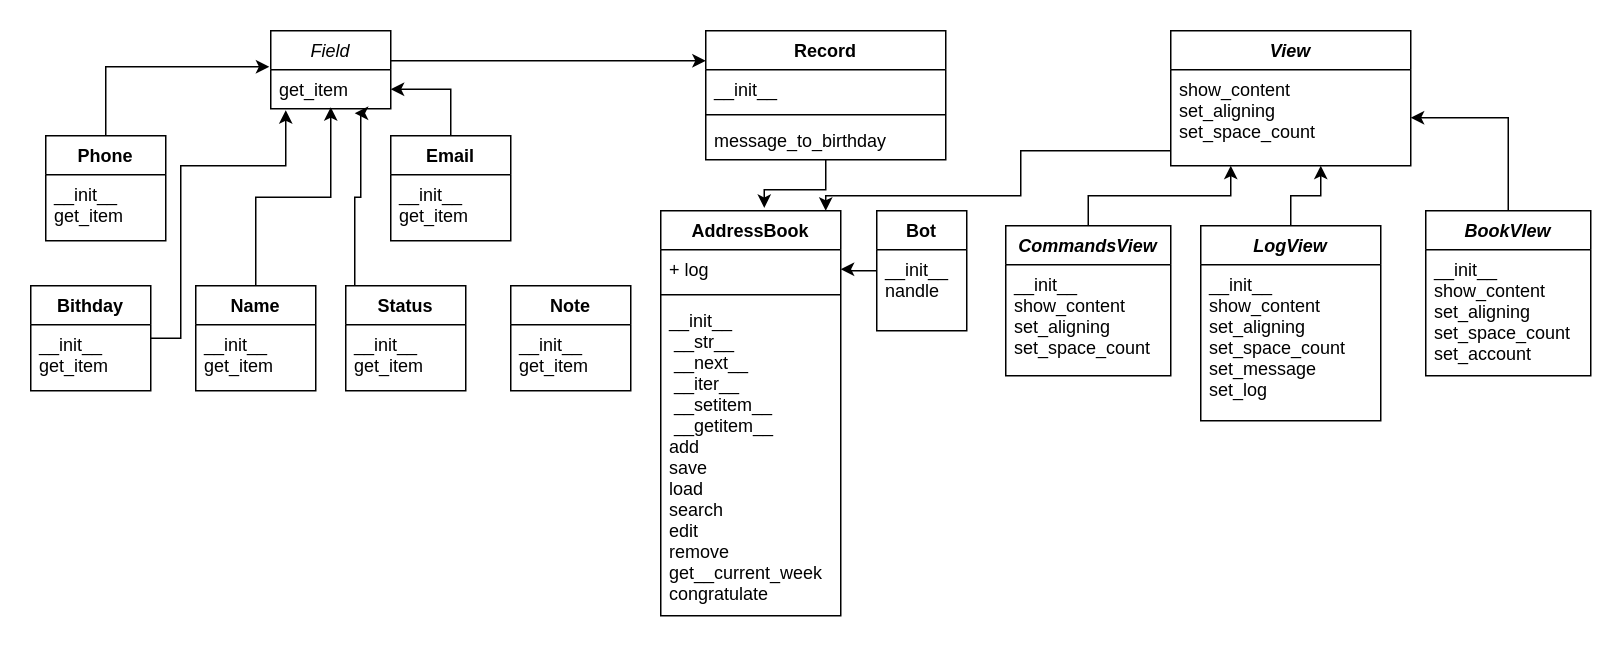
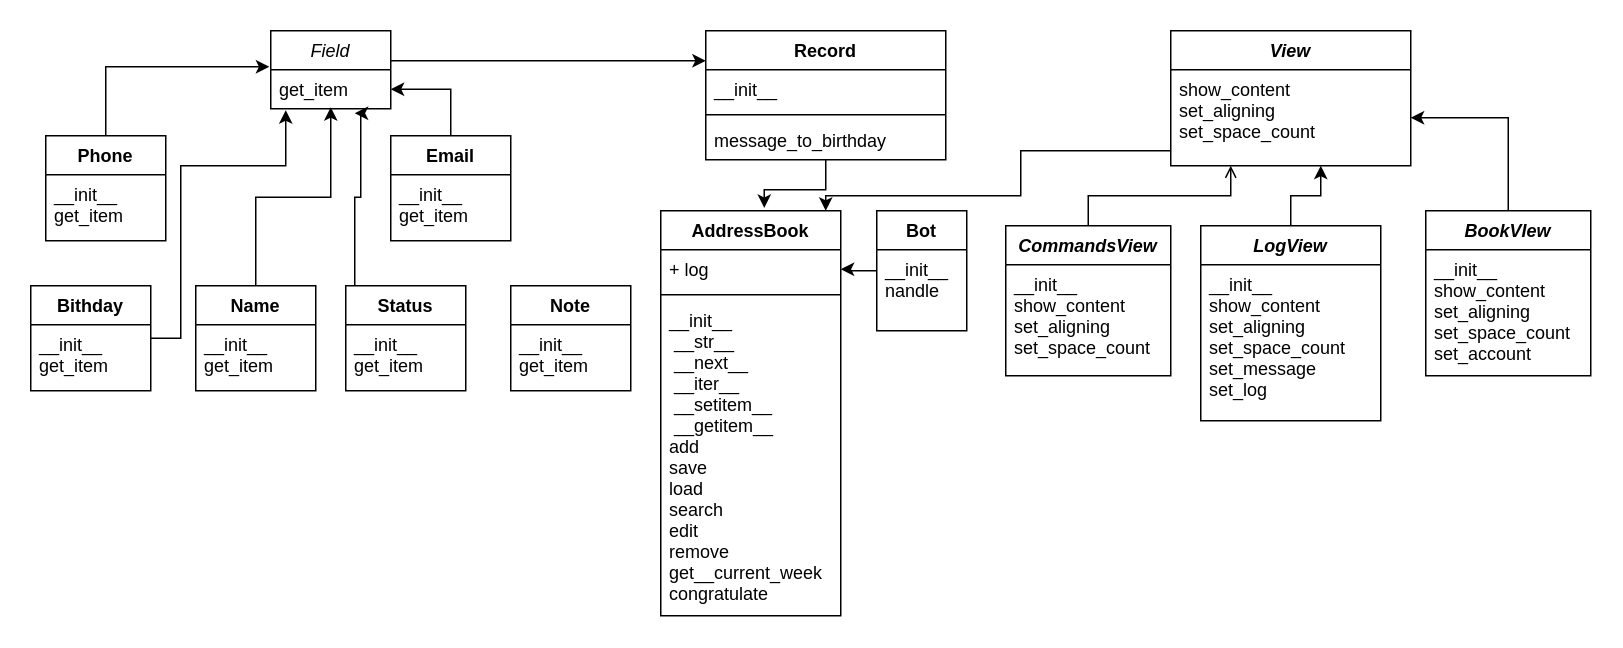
(1231, 177) -> (1231, 174)
